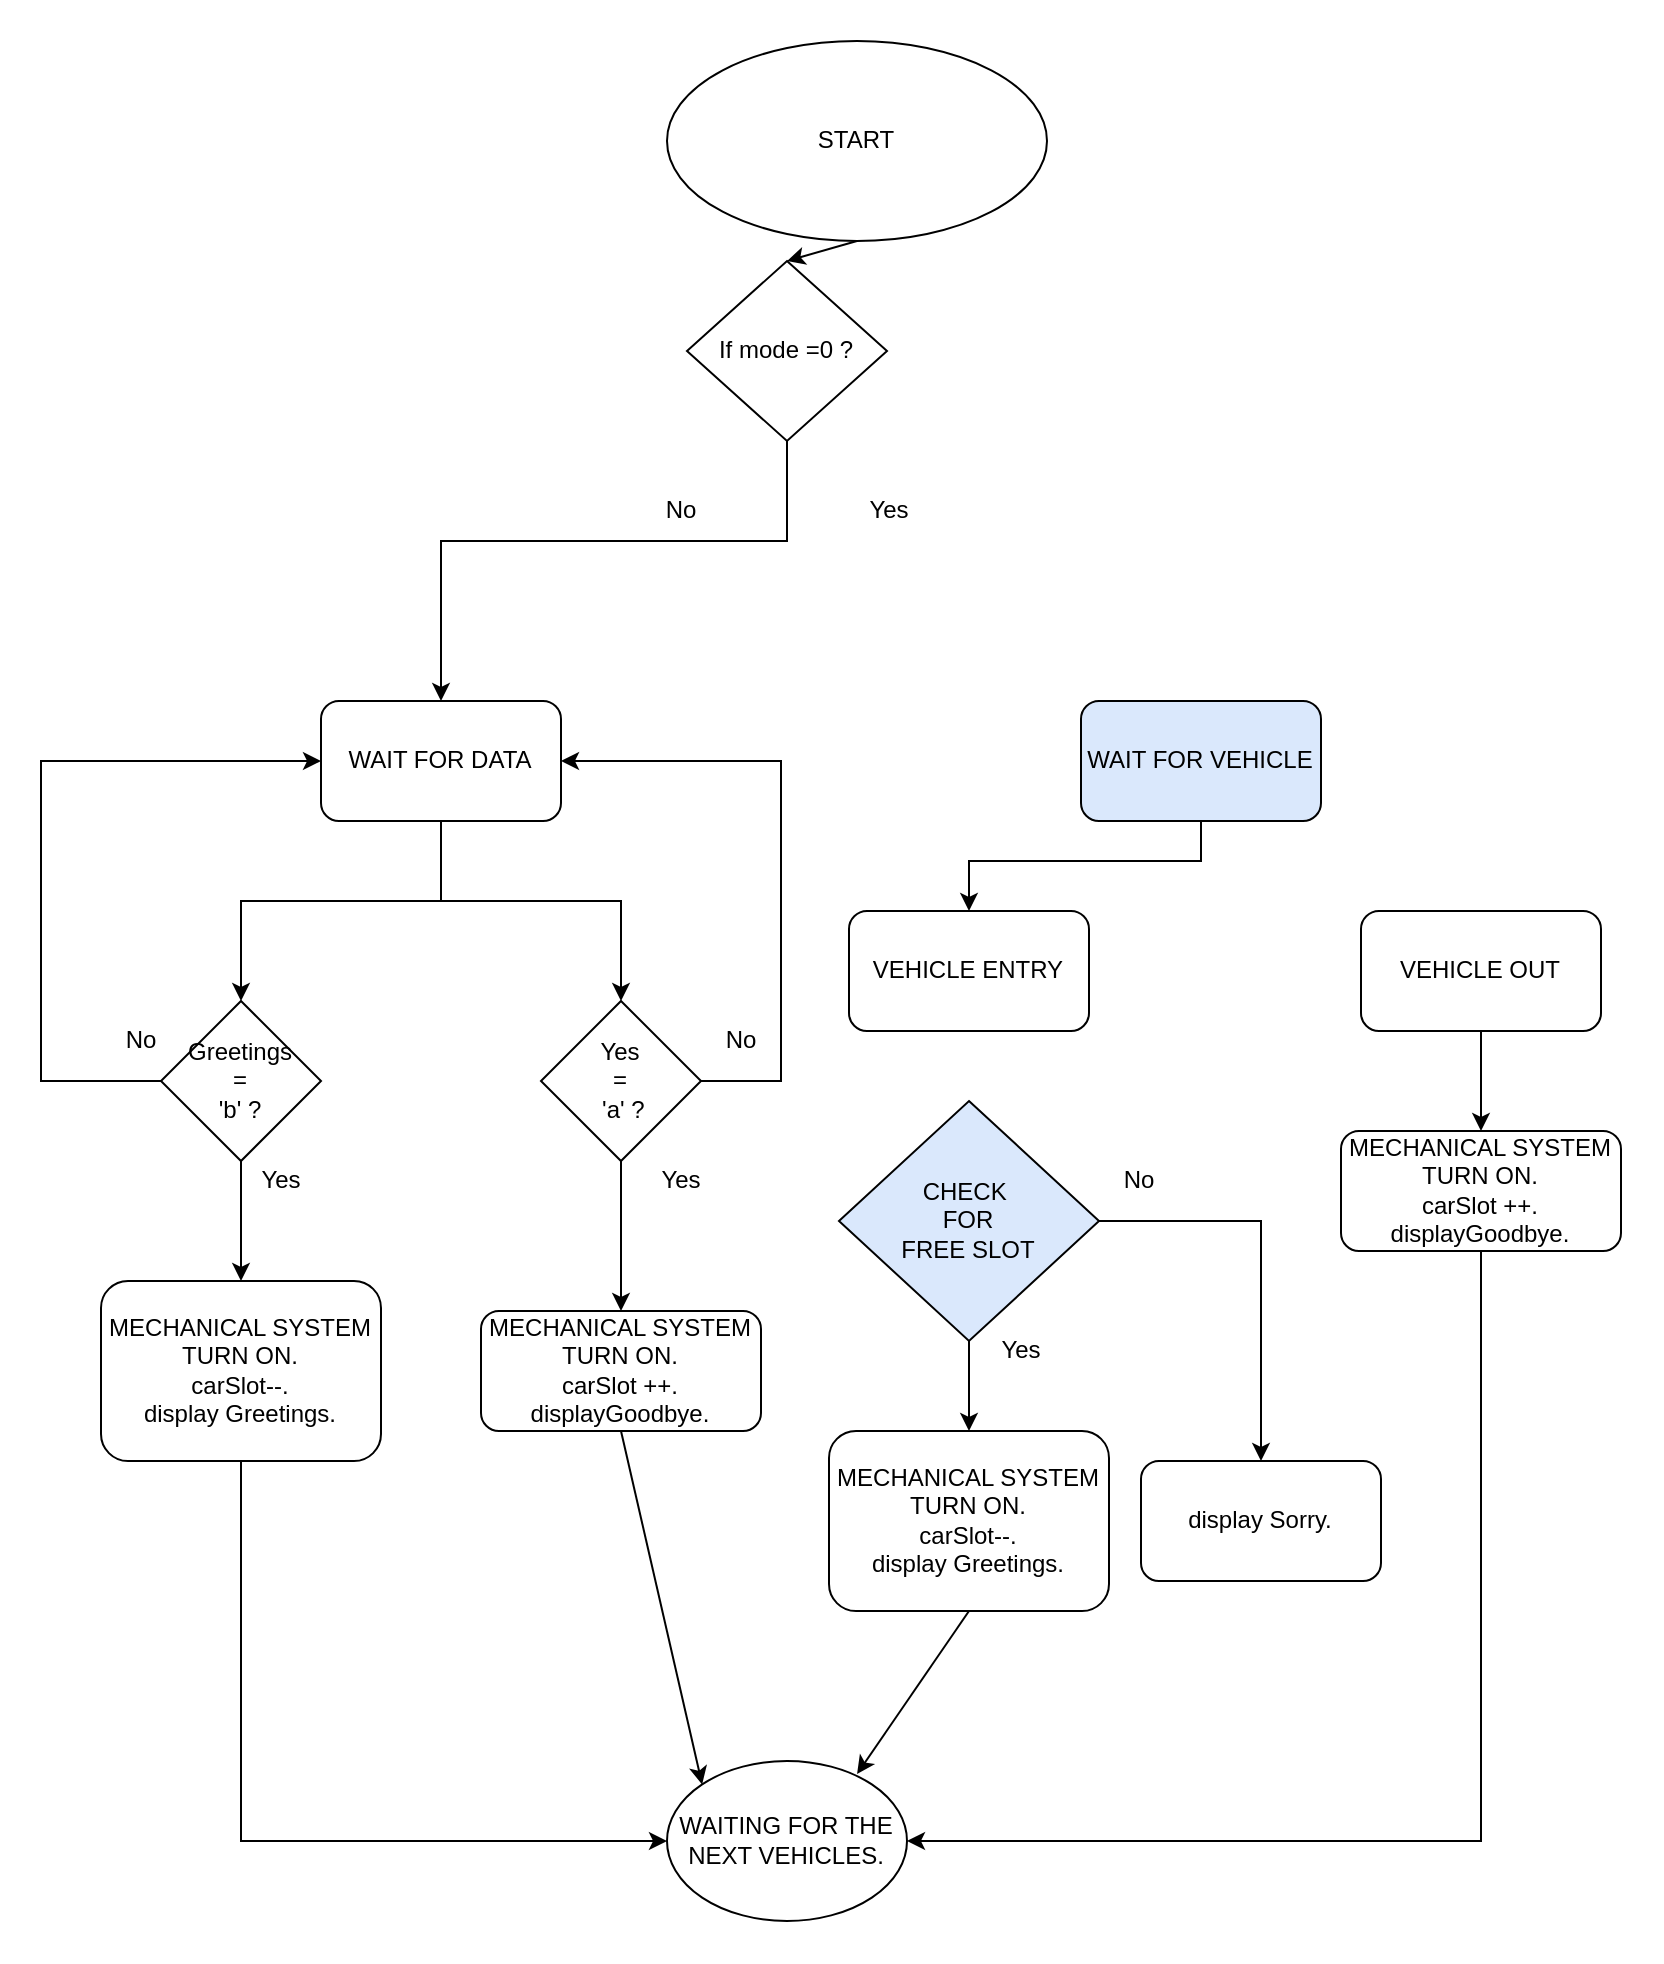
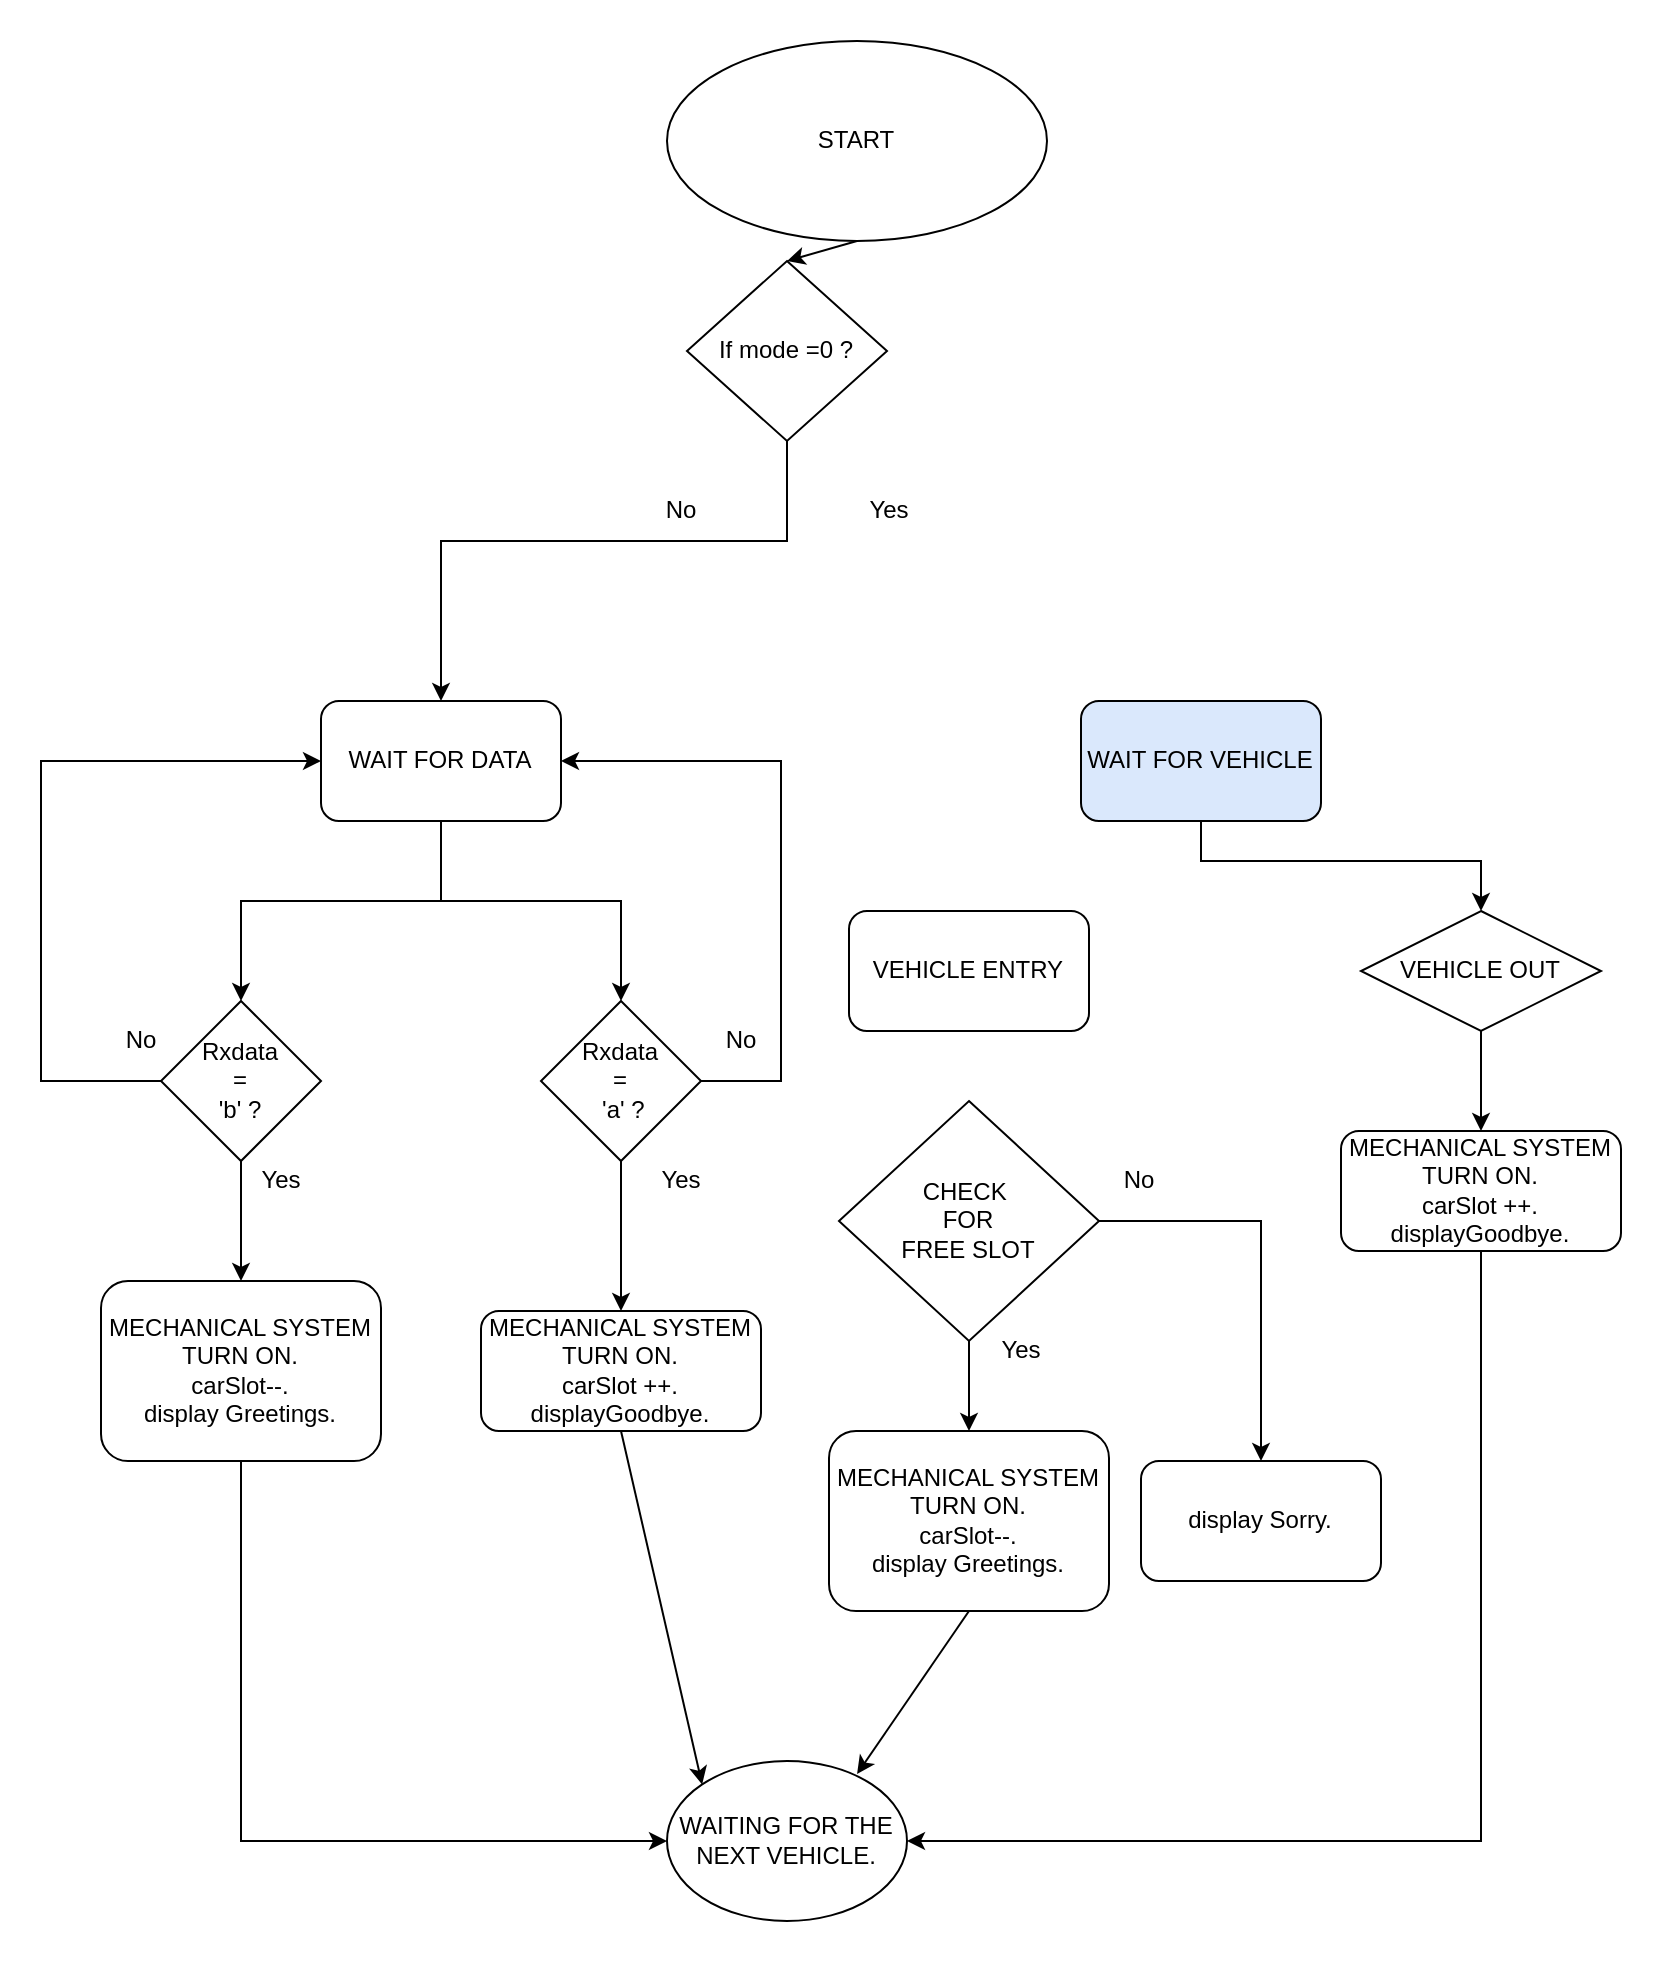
(1065, 861) -> none
none -> (1361, 861)
(1481, 971) -> (1481, 971)
(241, 1081) -> (241, 1081)
(621, 1081) -> (621, 1081)
(969, 1221) -> (969, 1221)
(787, 1841) -> (787, 1841)
